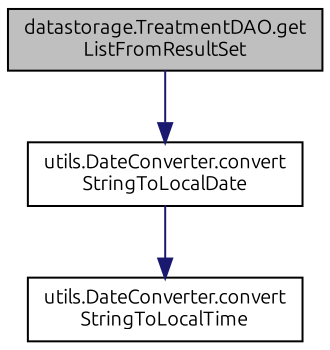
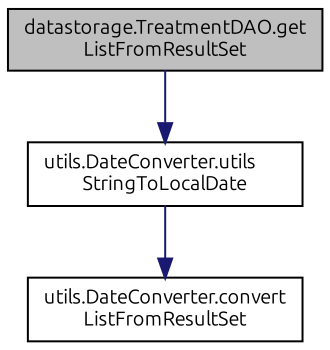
(165, 174) -> (165, 174)
(165, 309) -> (165, 309)
